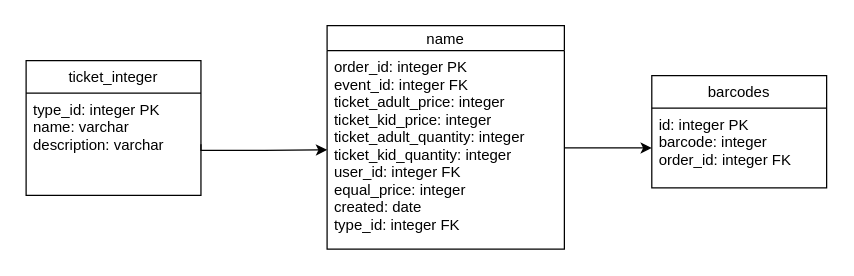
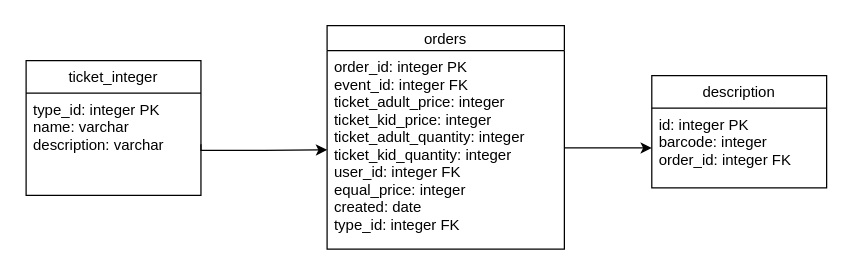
(445, 39) -> (445, 39)
(739, 93) -> (739, 93)
